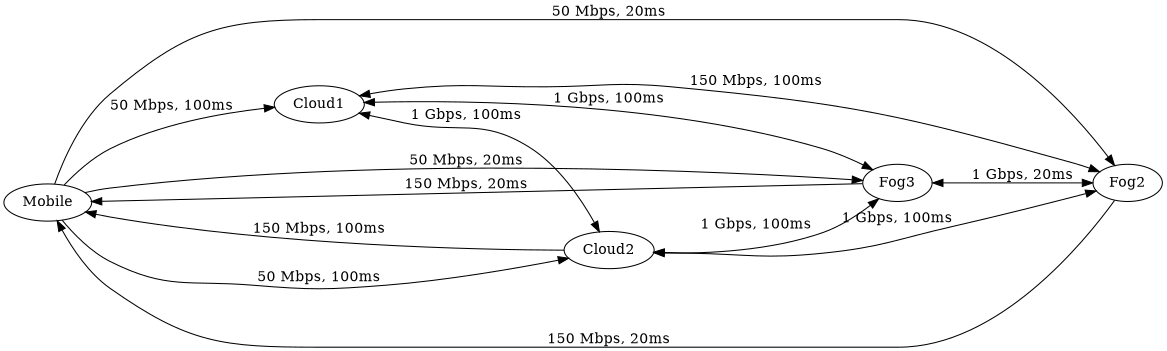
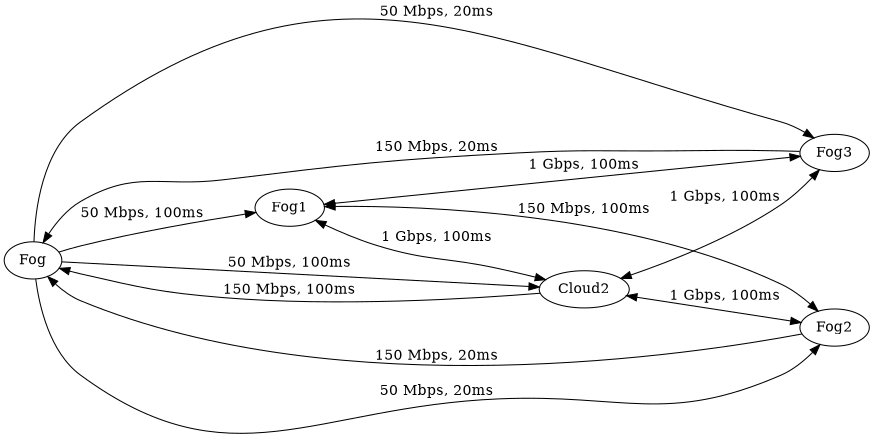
(319, 104) -> (290, 208)
(1012, 183) -> none
(48, 203) -> (33, 260)
